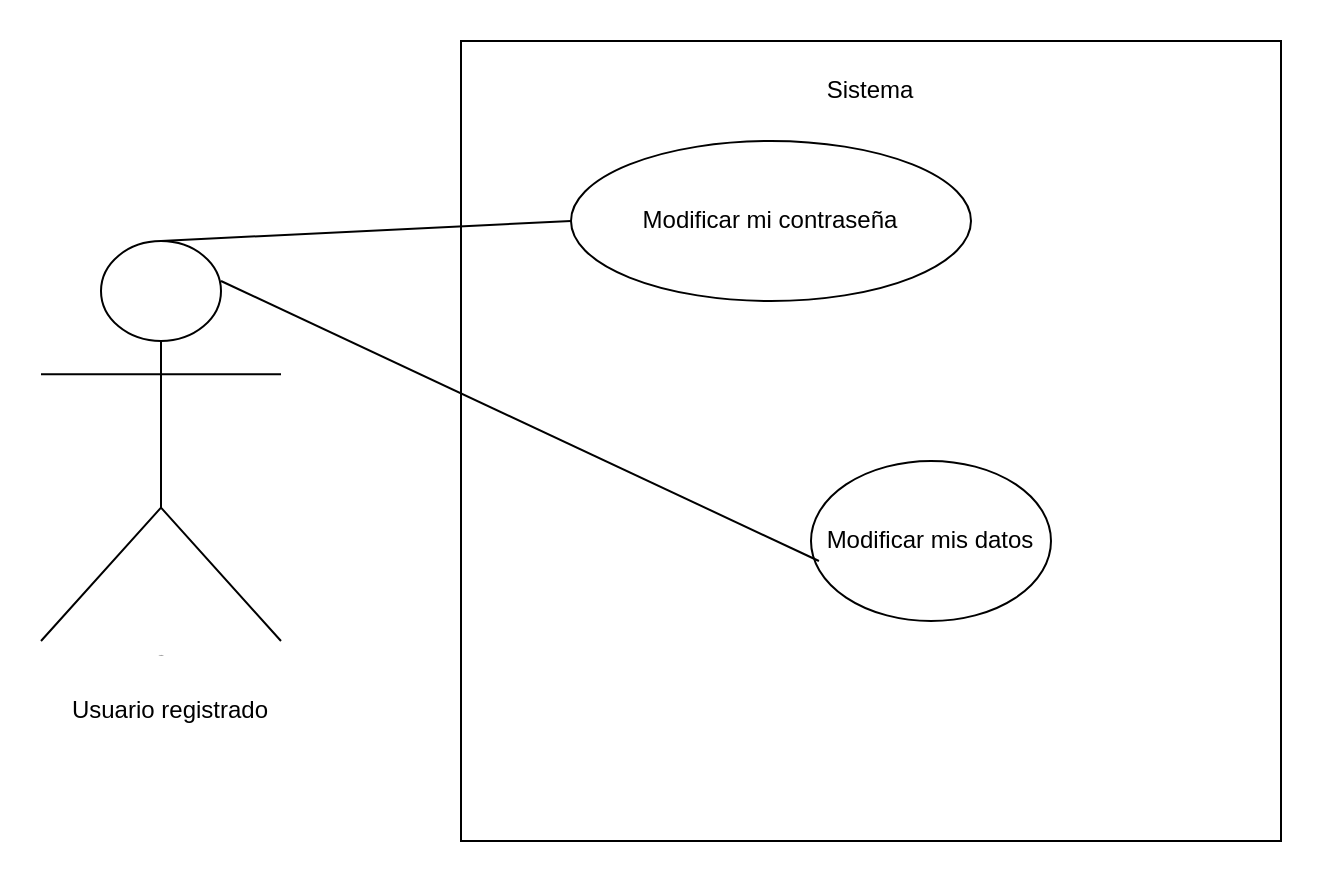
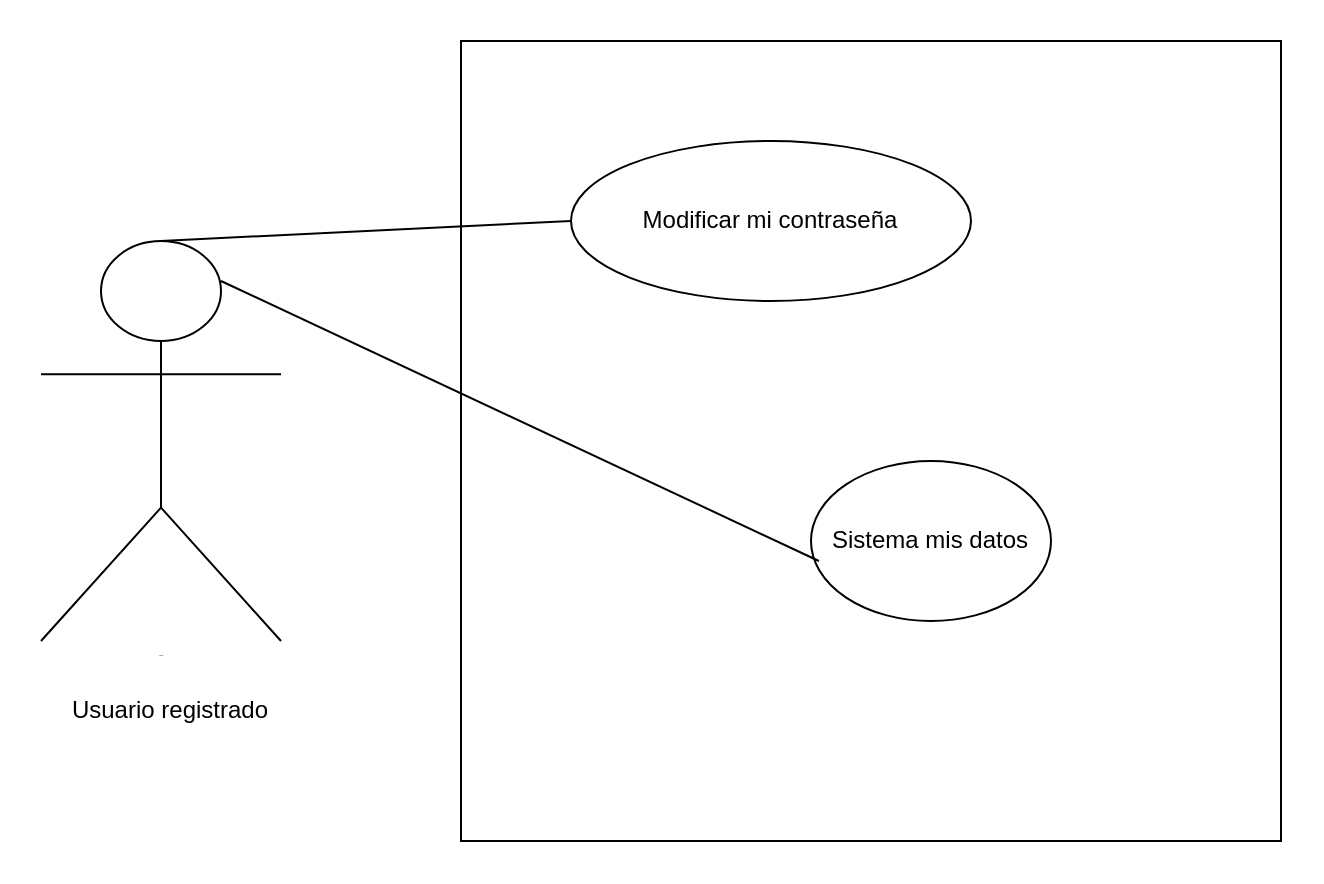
(871, 91) -> none
(931, 541) -> (931, 541)
